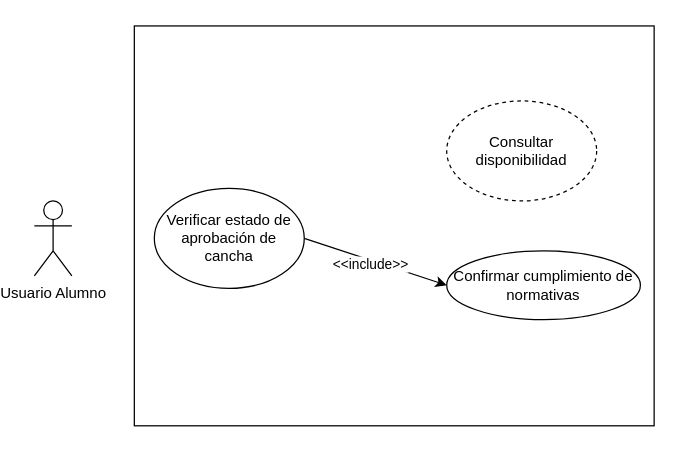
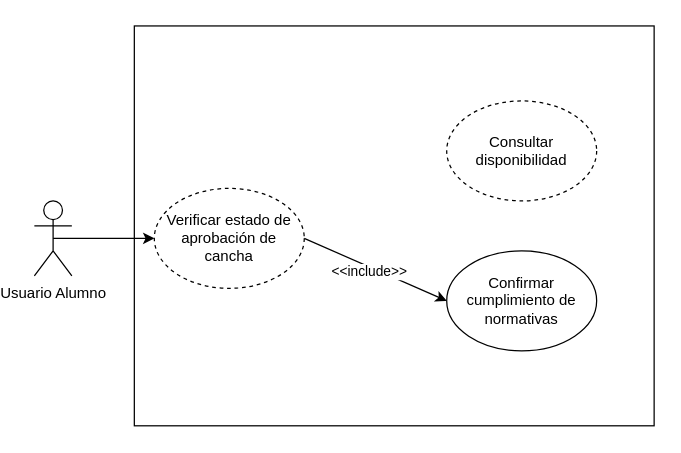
none -> (101, 238)
(229, 238) -> (229, 238)
(544, 285) -> (522, 301)
